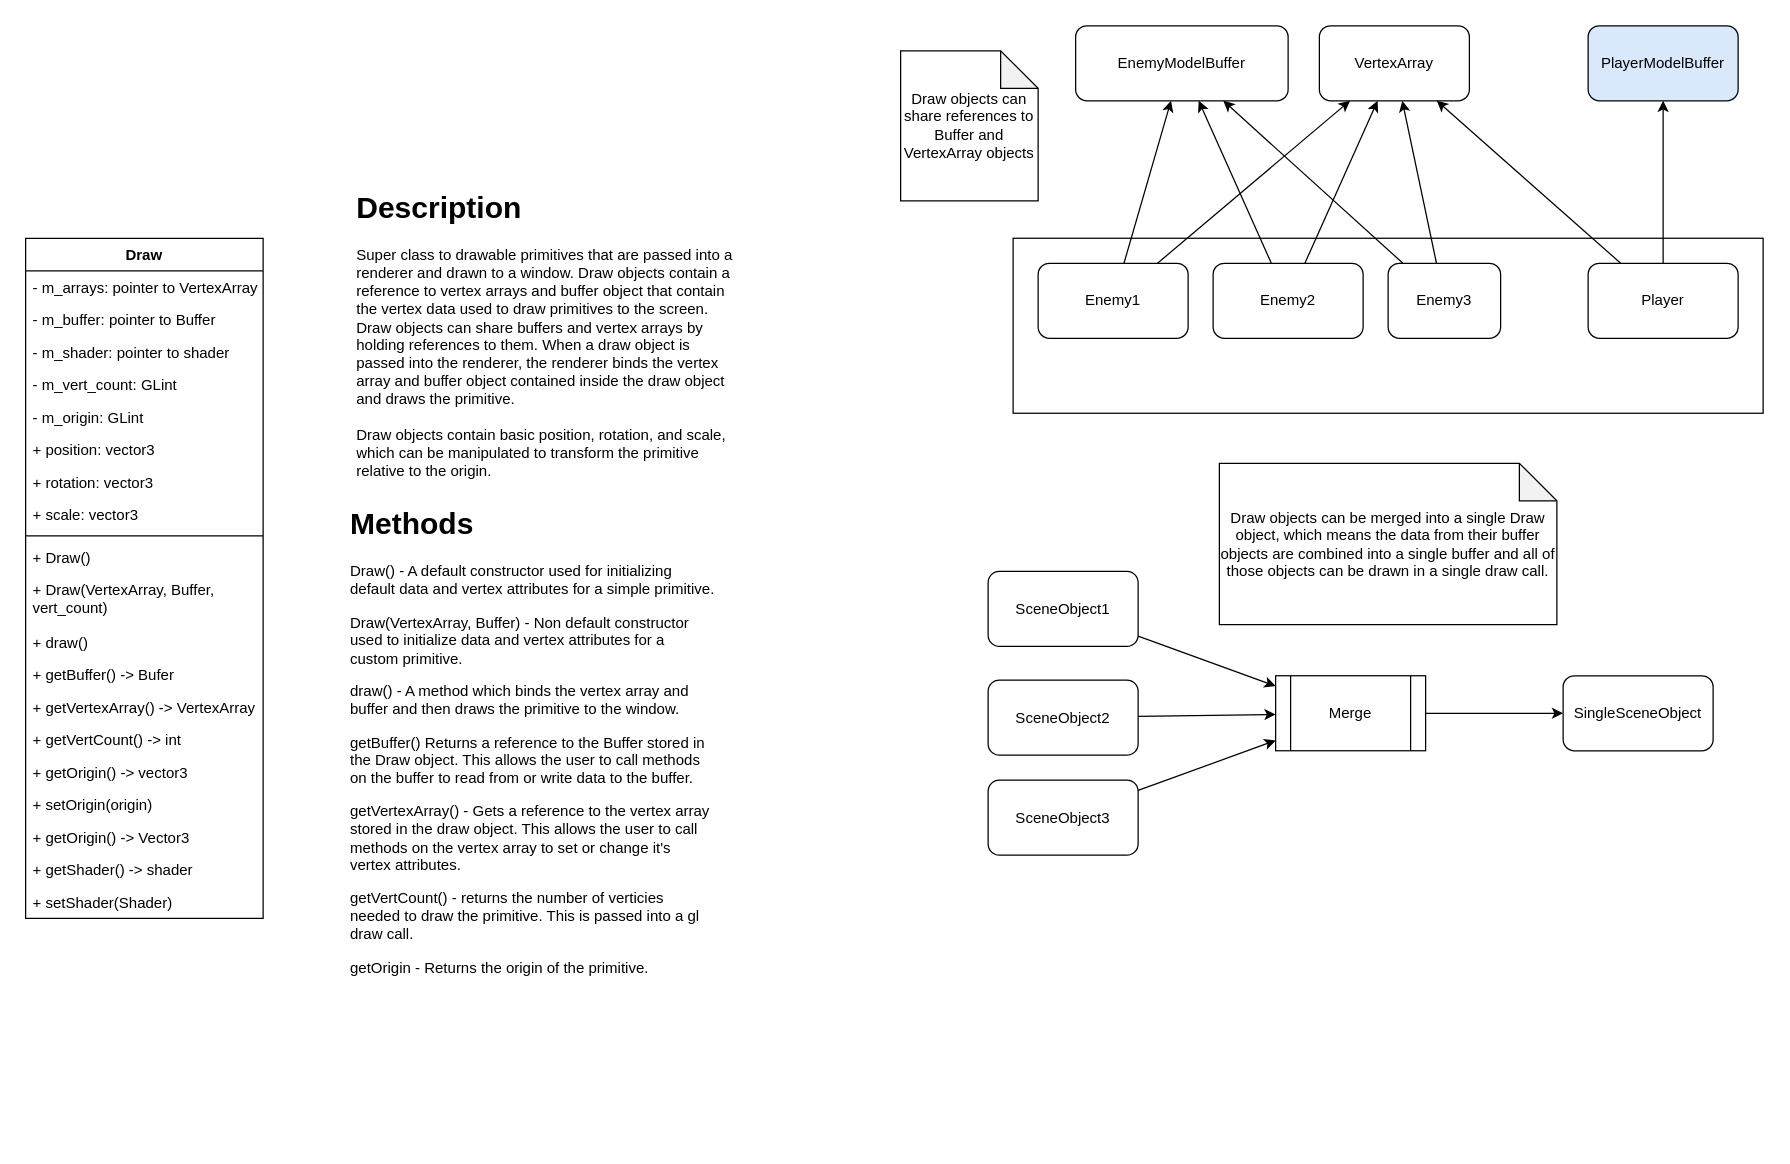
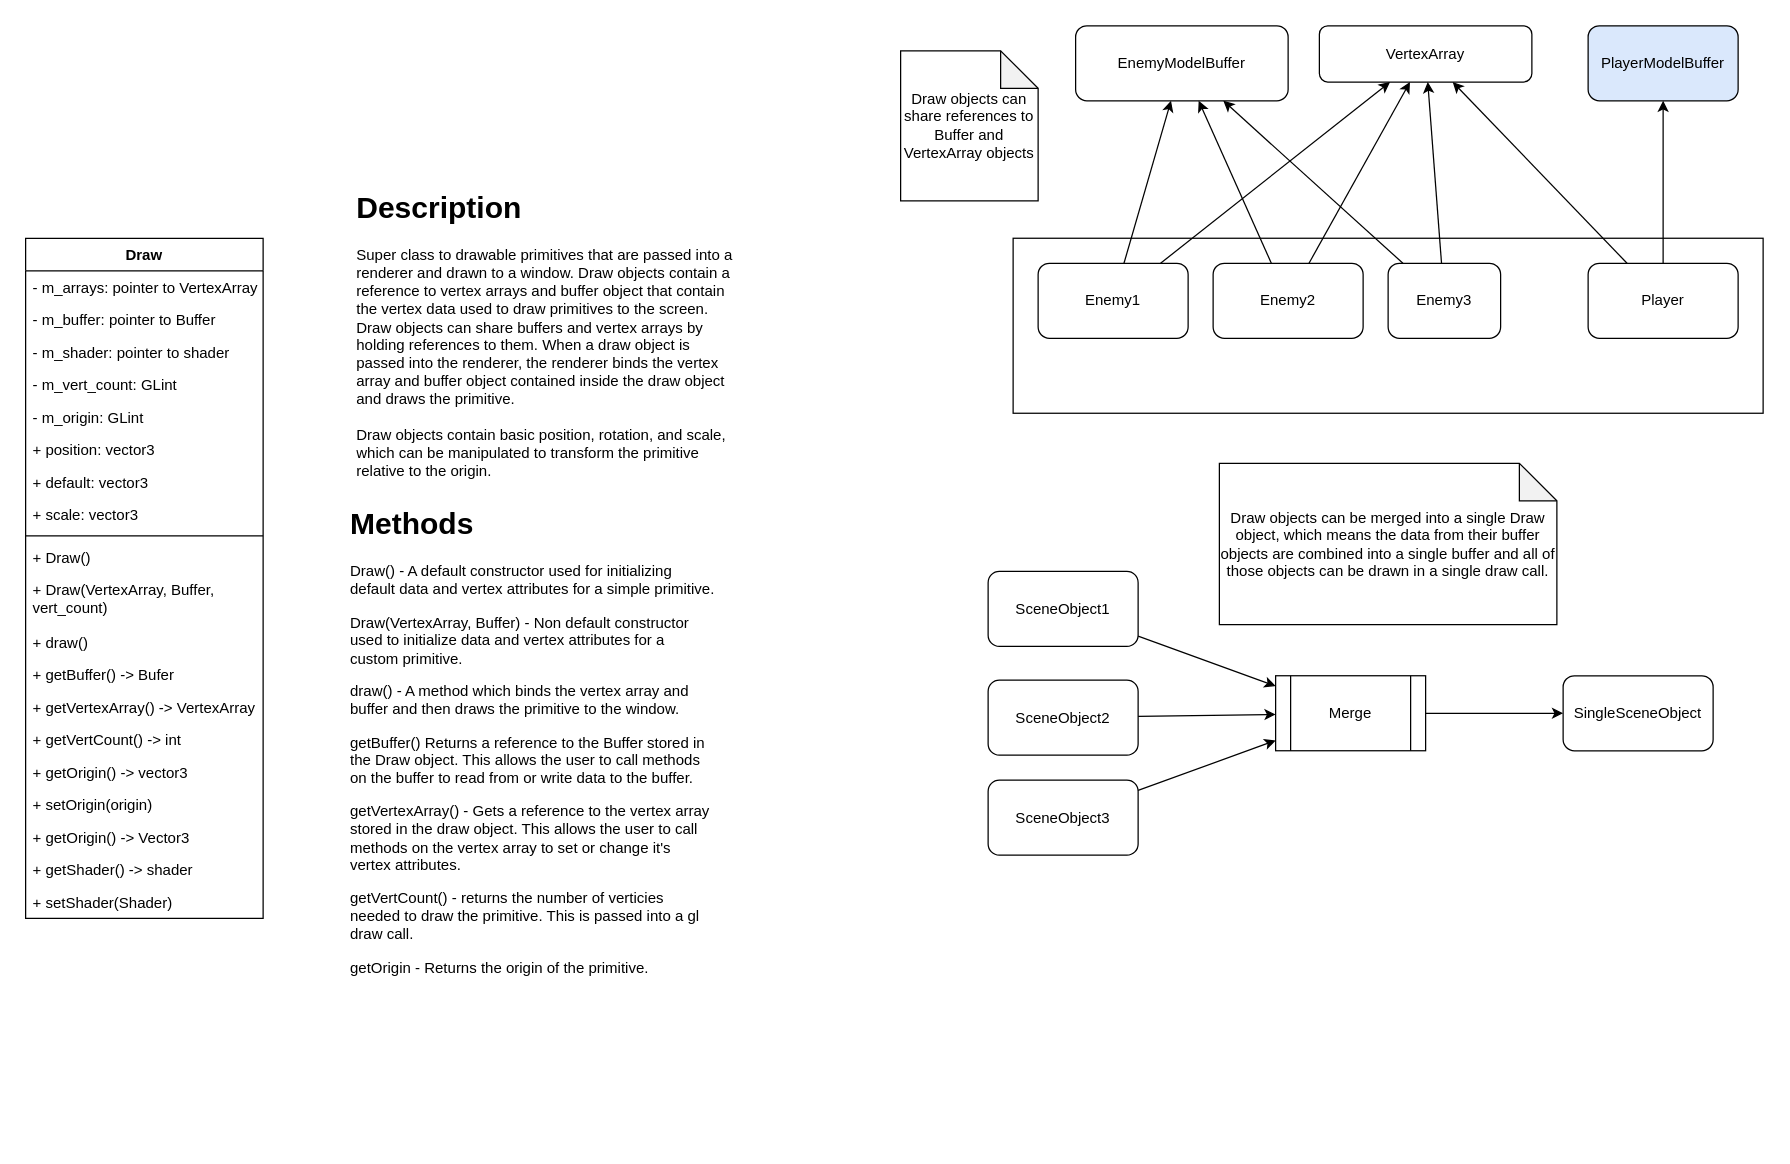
(1394, 63) -> (1426, 54)
(105, 483) -> (100, 483)
